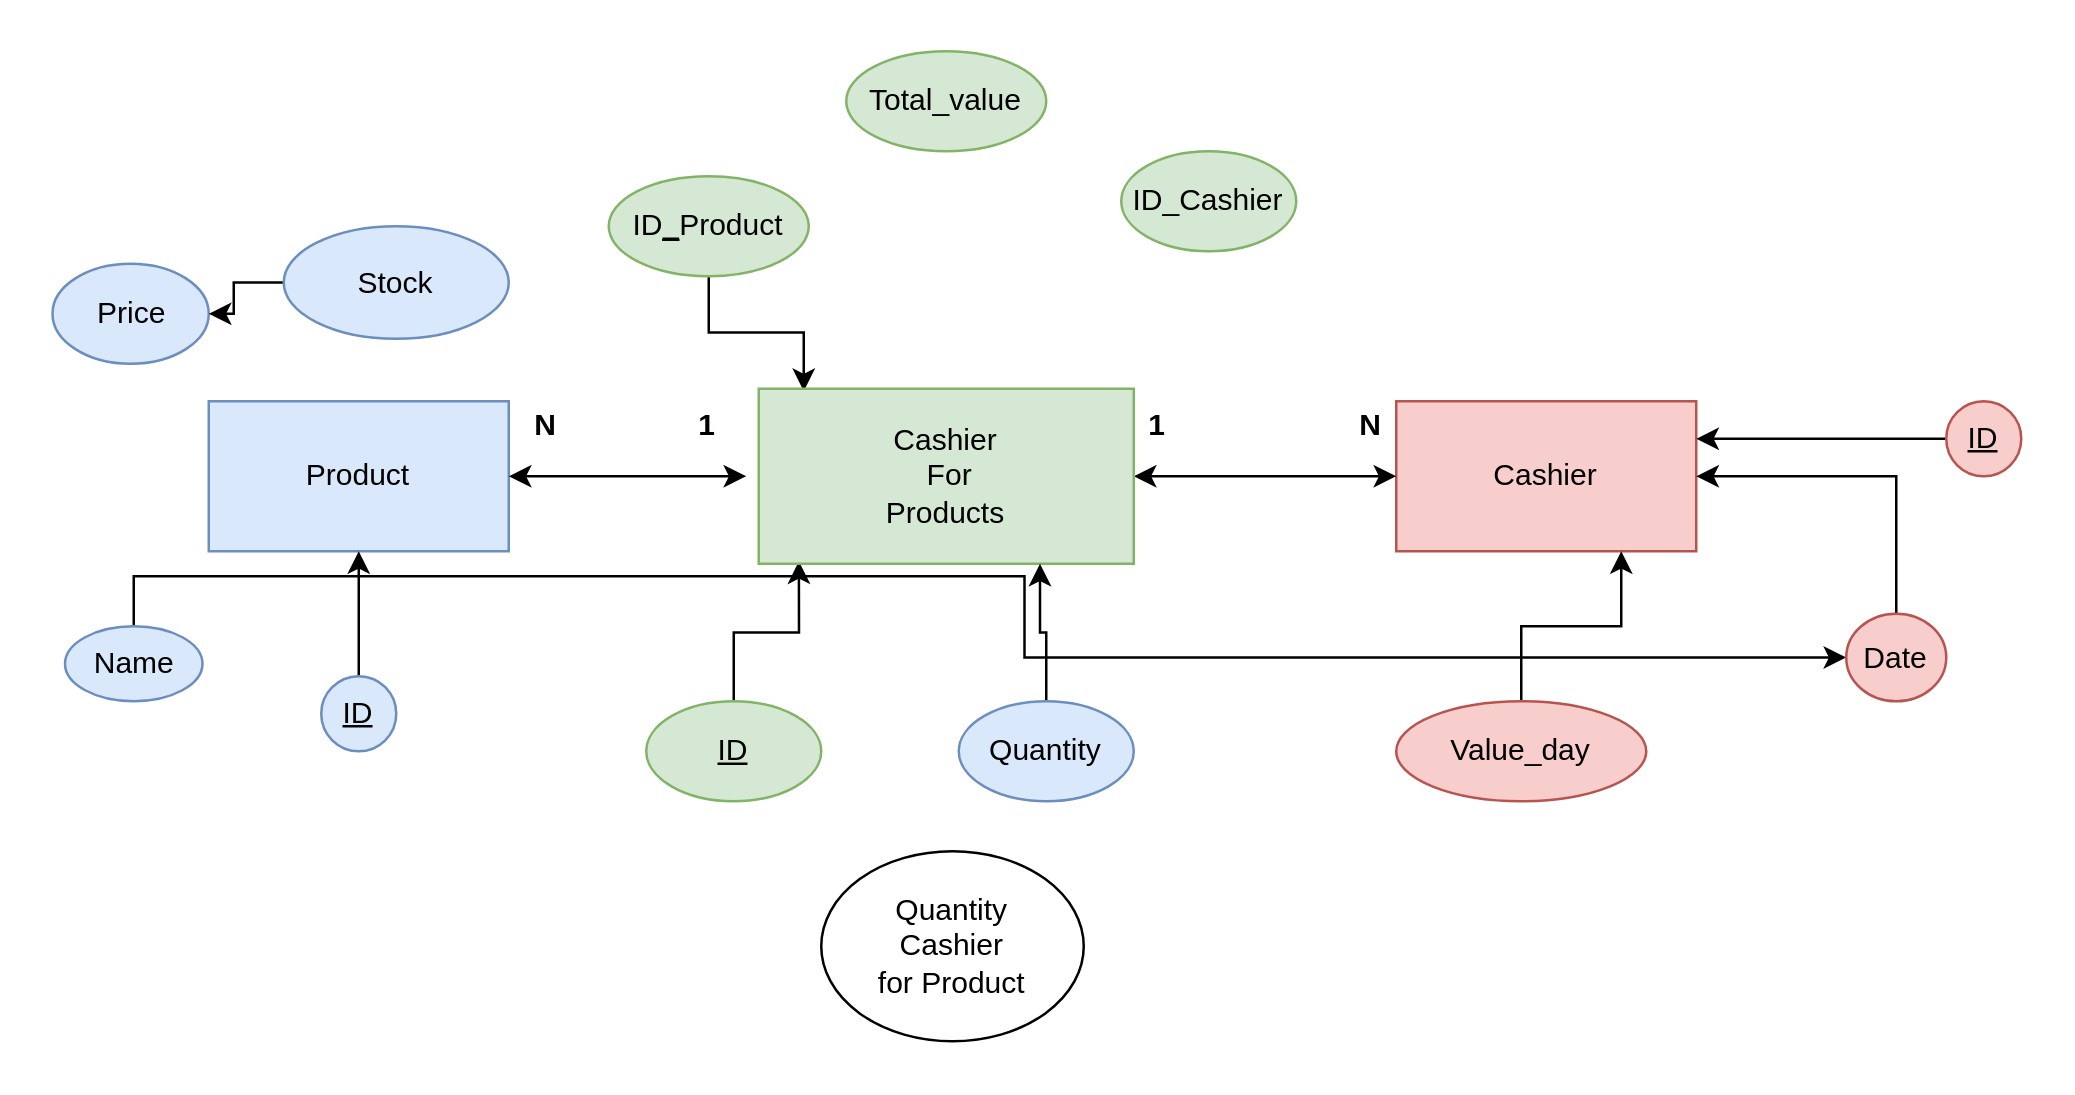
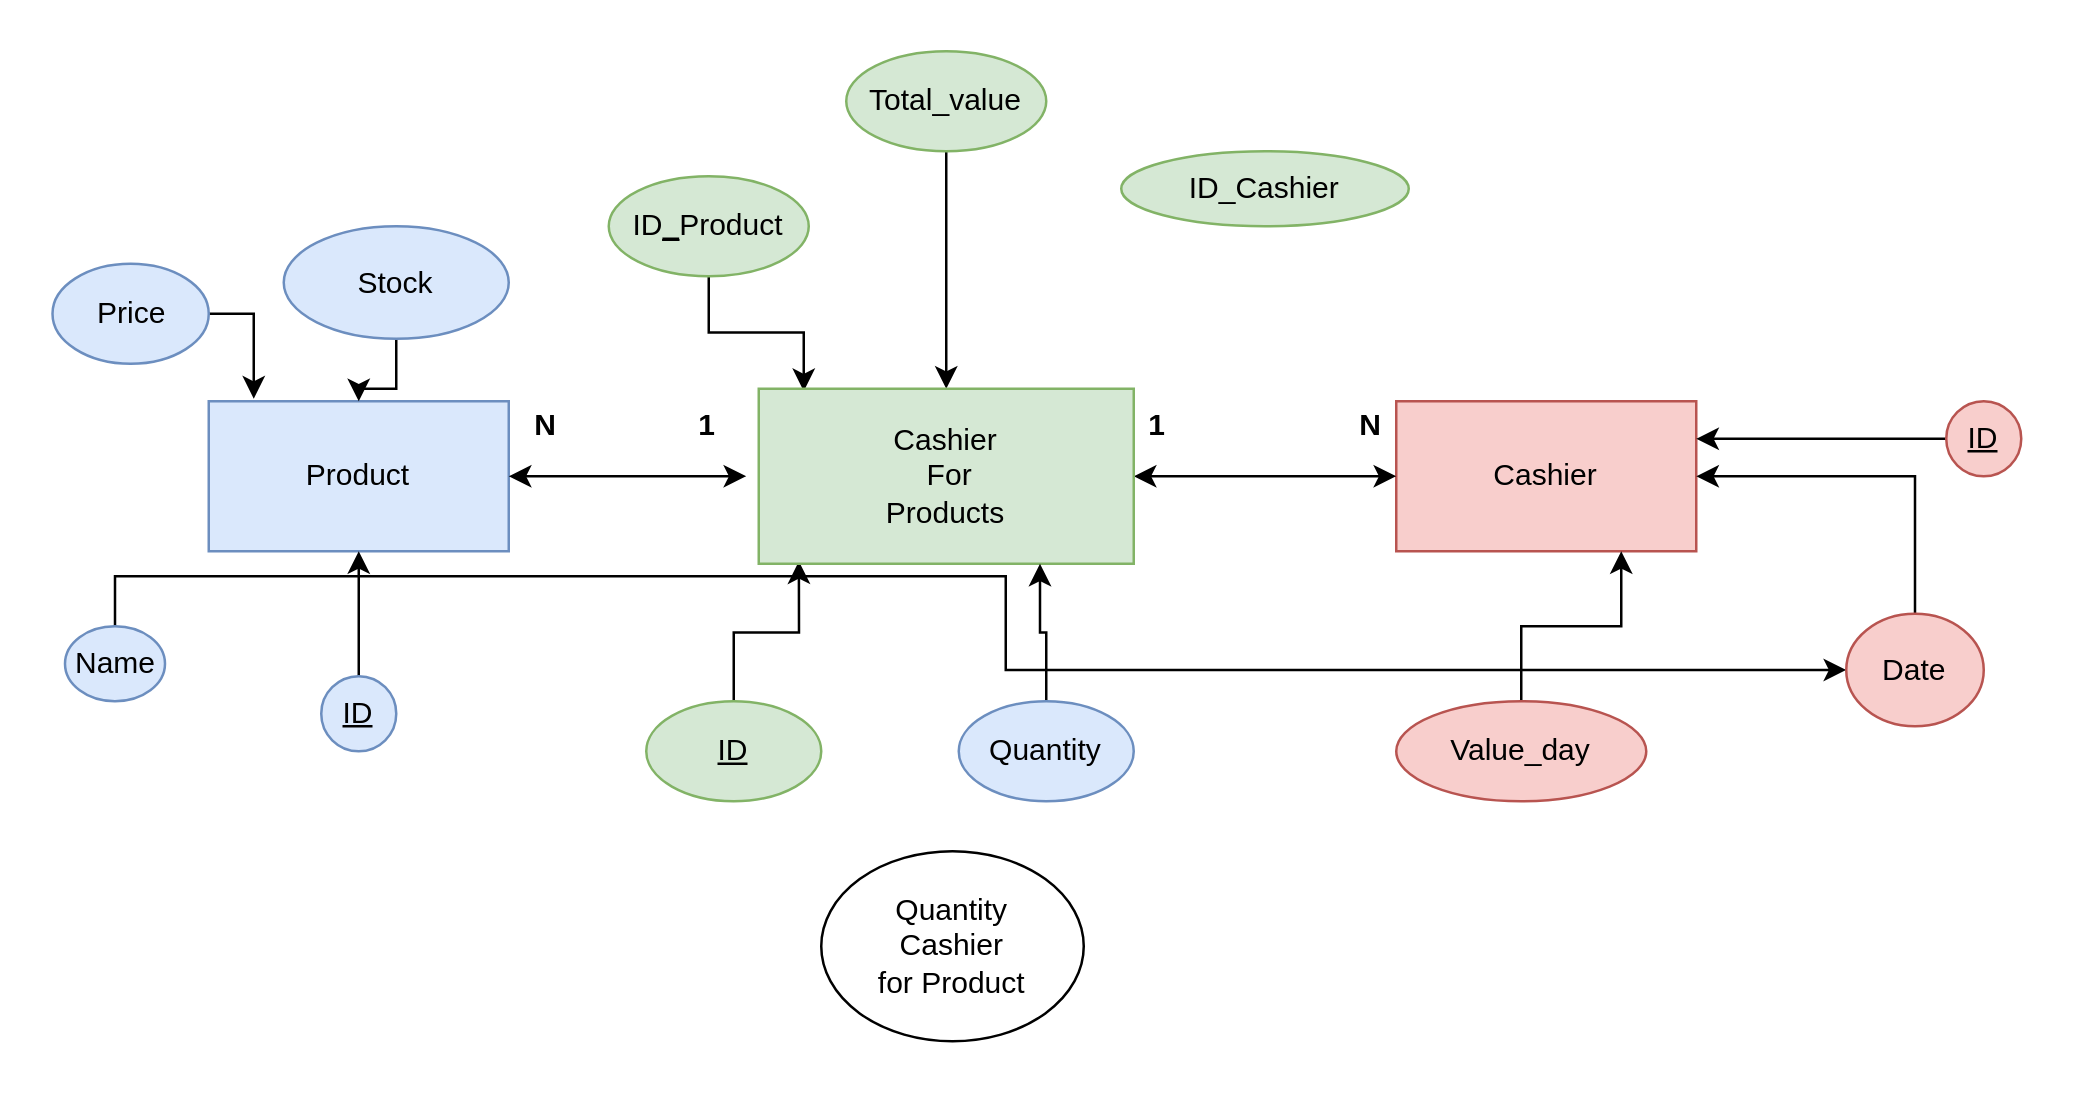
(1209, 201) -> (1265, 189)
none -> (946, 262)
(246, 283) -> (396, 384)
none -> (254, 338)
(1896, 658) -> (1915, 670)
(134, 664) -> (115, 664)
